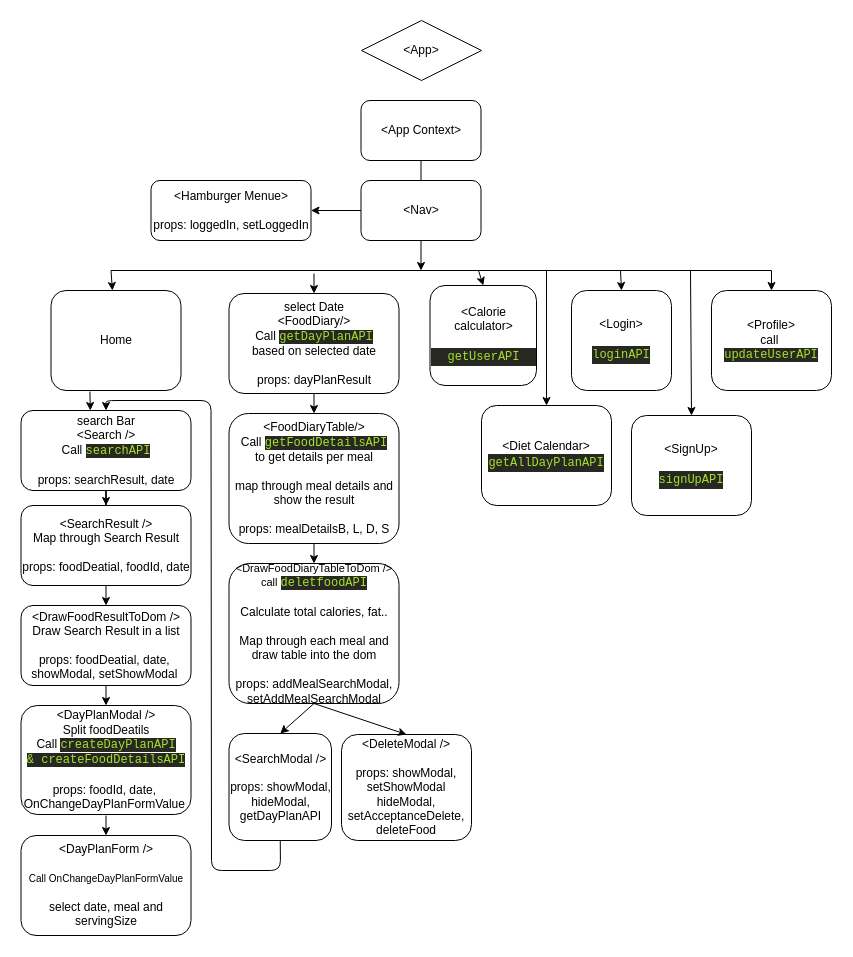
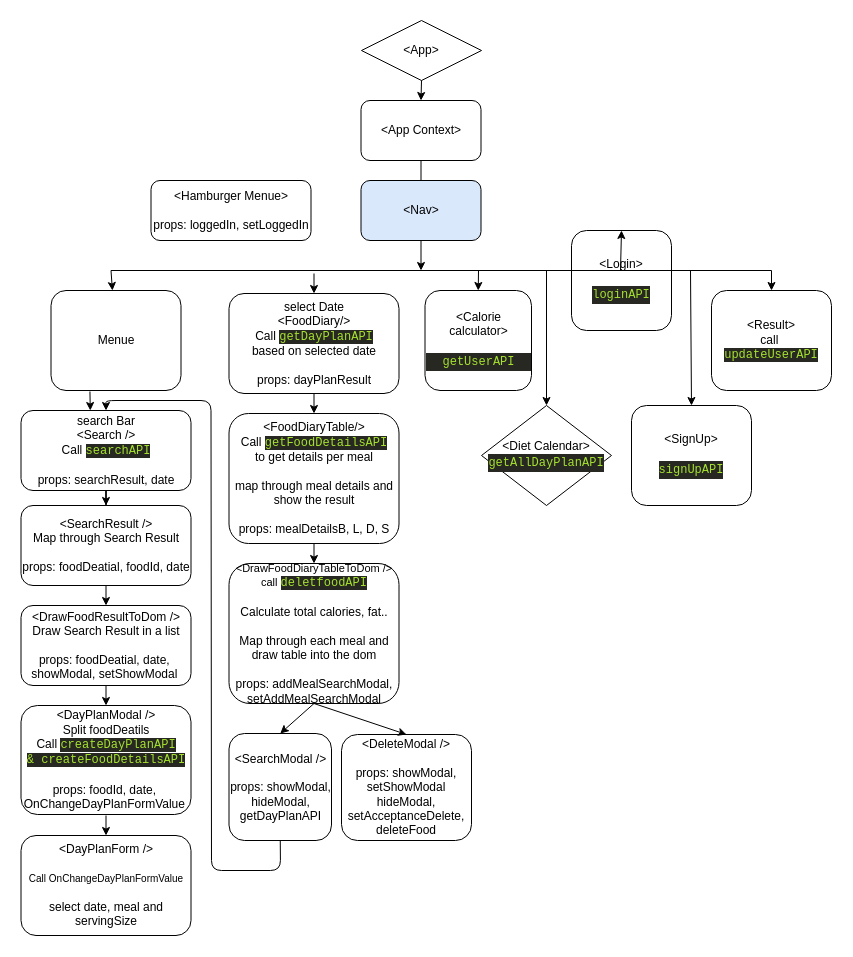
none -> (421, 87)
(340, 211) -> none
(421, 211) -> (421, 211)
(483, 336) -> (478, 341)
(117, 341) -> (117, 341)
(622, 341) -> (622, 281)
(772, 341) -> (772, 341)
(547, 456) -> (547, 456)
(692, 466) -> (692, 456)
